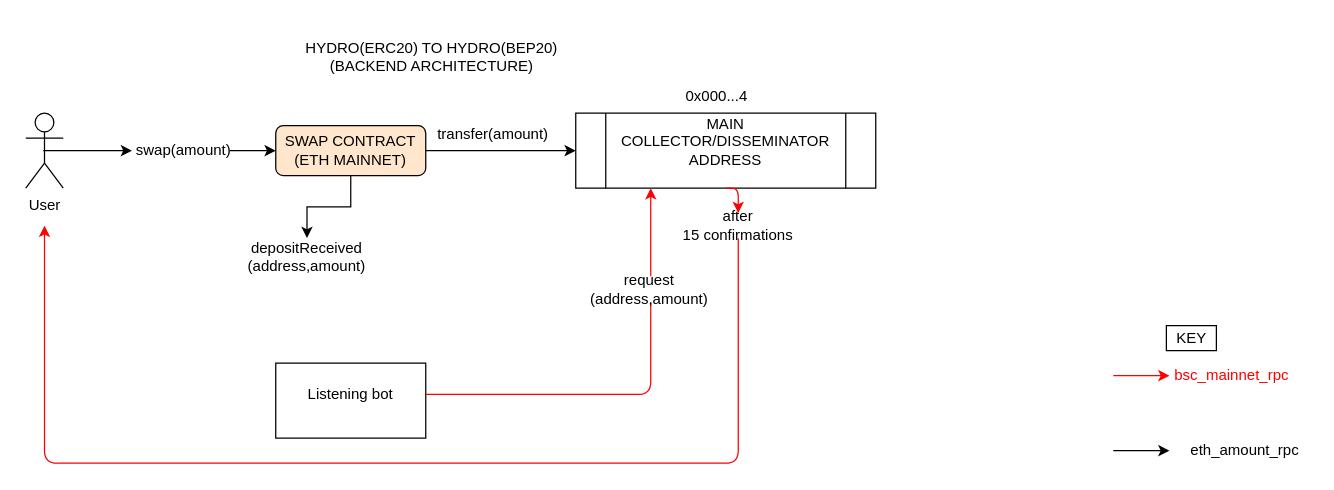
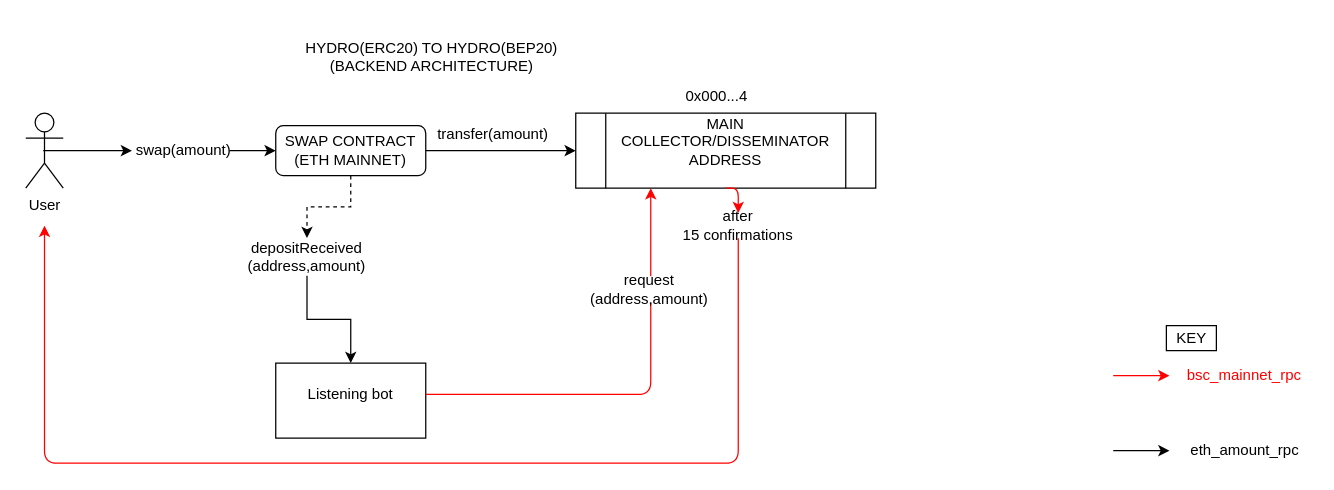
(351, 151) -> (351, 151)
(332, 207) -> (332, 207)
none -> (324, 319)
(1232, 376) -> (1244, 376)
